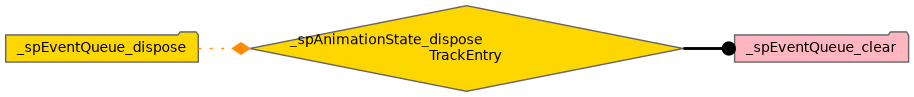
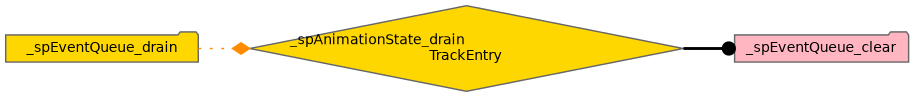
(102, 48) -> (102, 48)
(466, 48) -> (466, 48)
